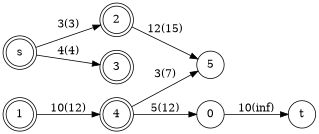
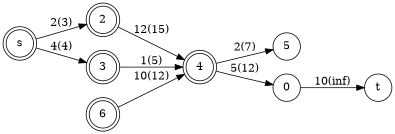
(68, 25) -> (61, 23)
(161, 41) -> (148, 42)
none -> (147, 67)
(165, 74) -> (245, 48)
(20, 114) -> (103, 114)
